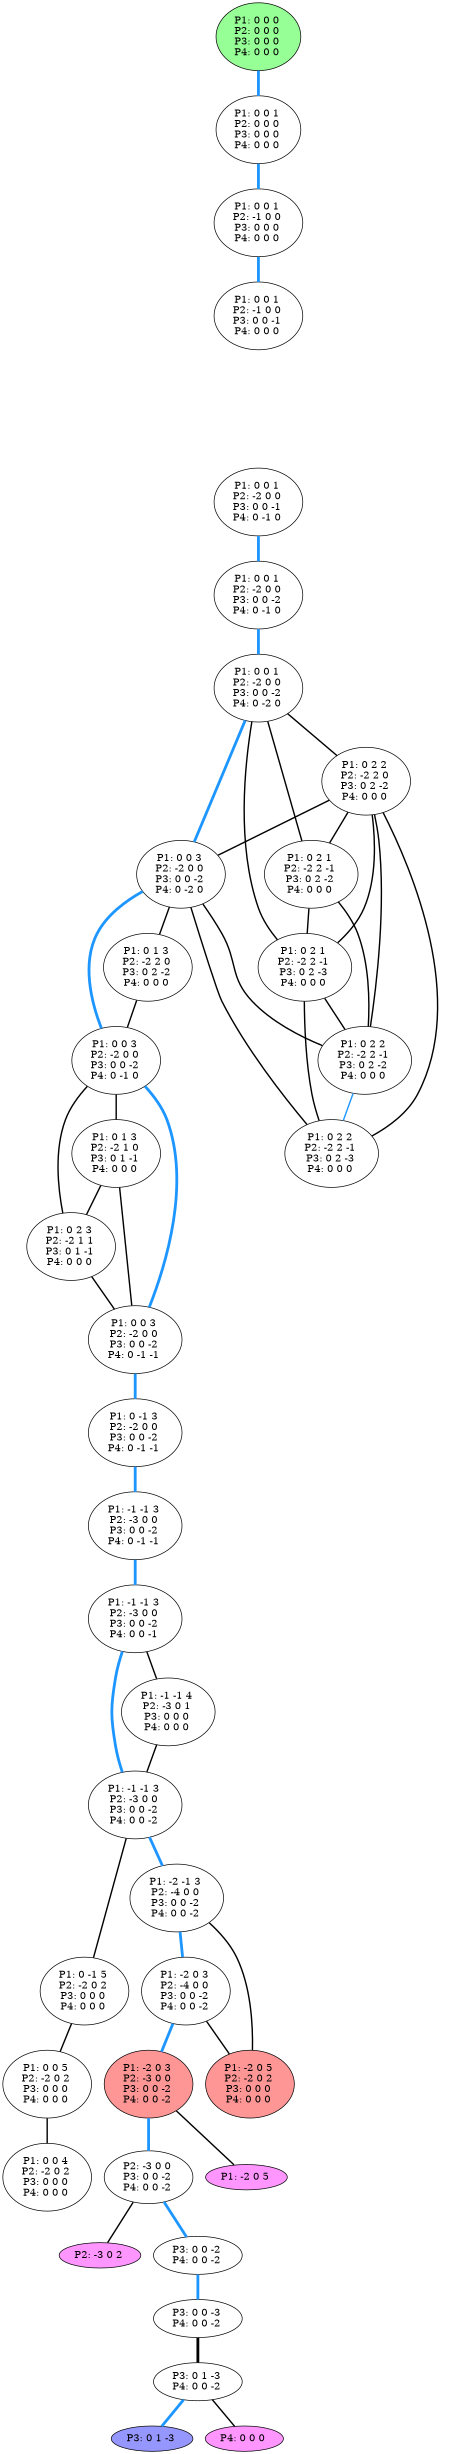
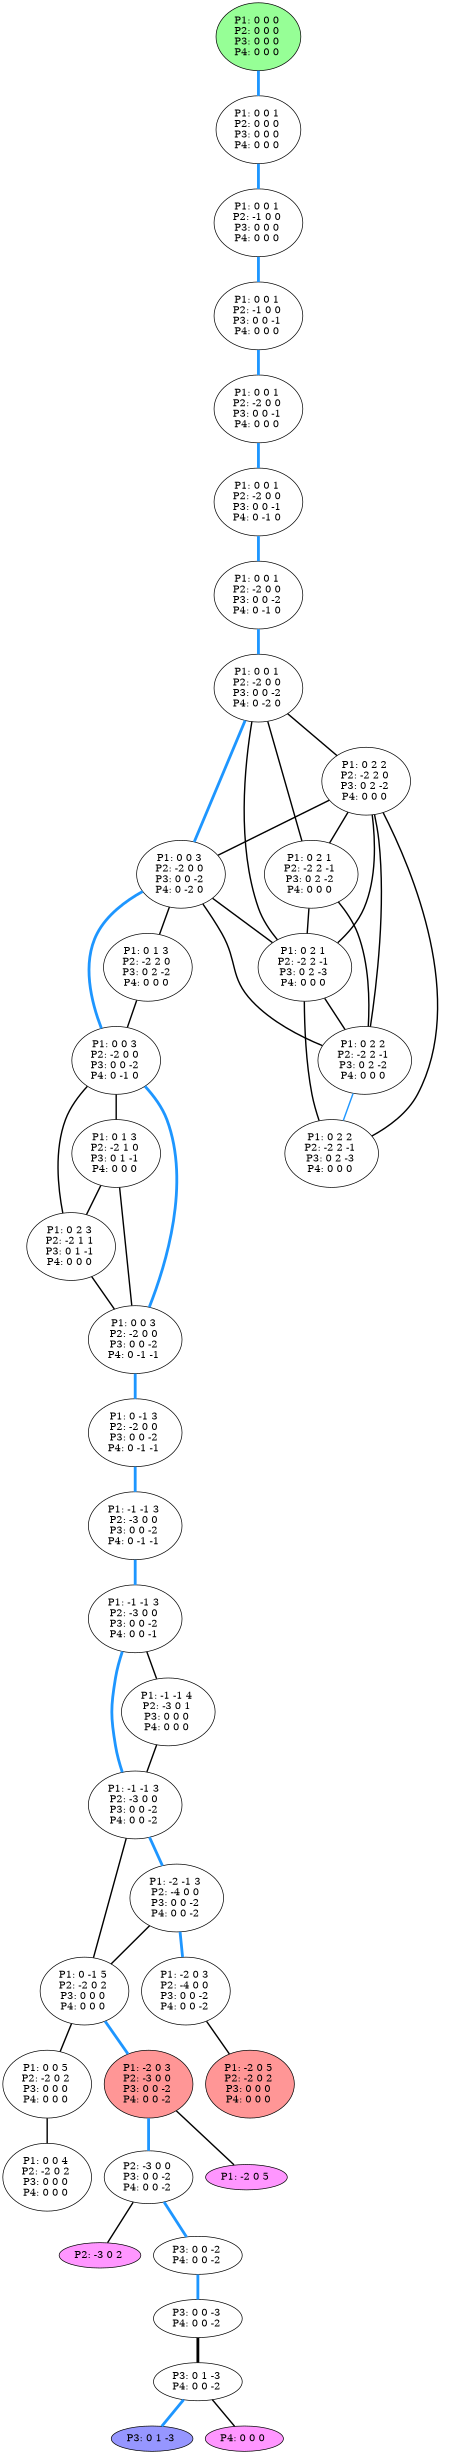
none -> (258, 409)
(234, 1024) -> (243, 920)
(245, 1981) -> (130, 1945)
(167, 2038) -> (117, 2038)
